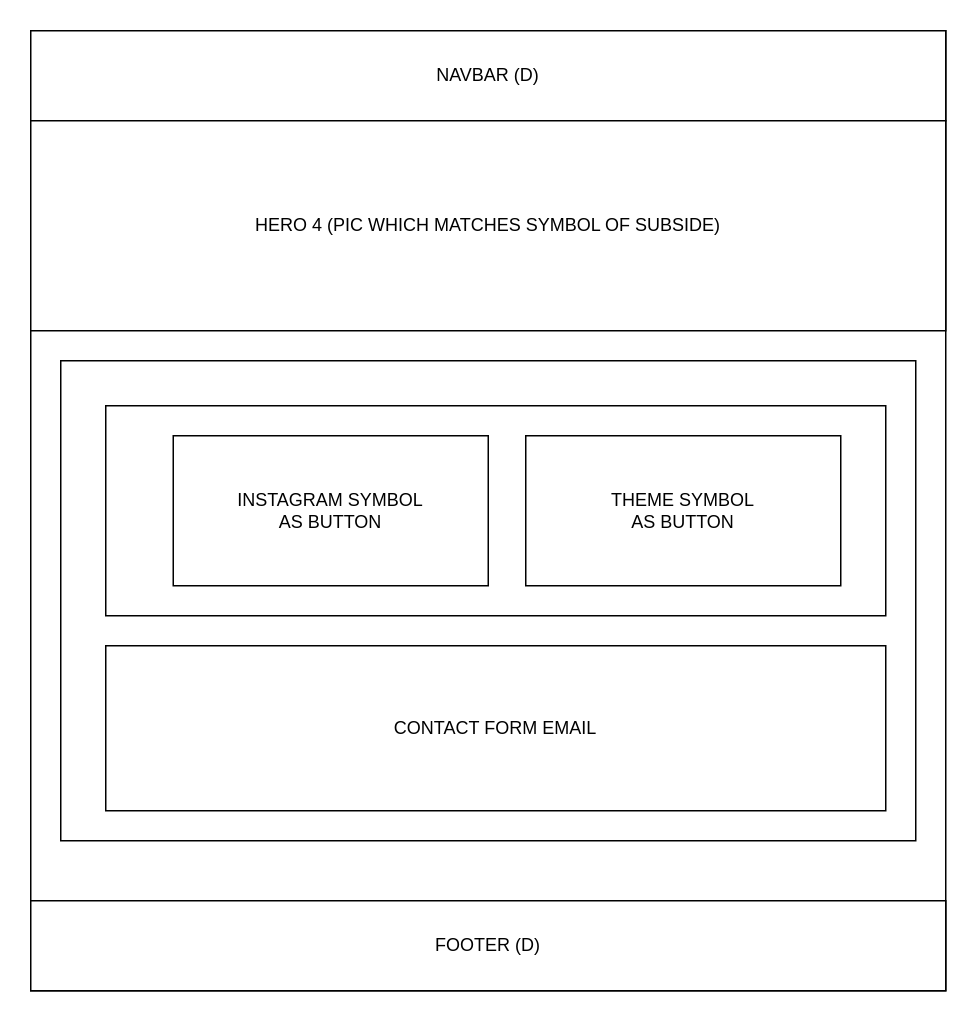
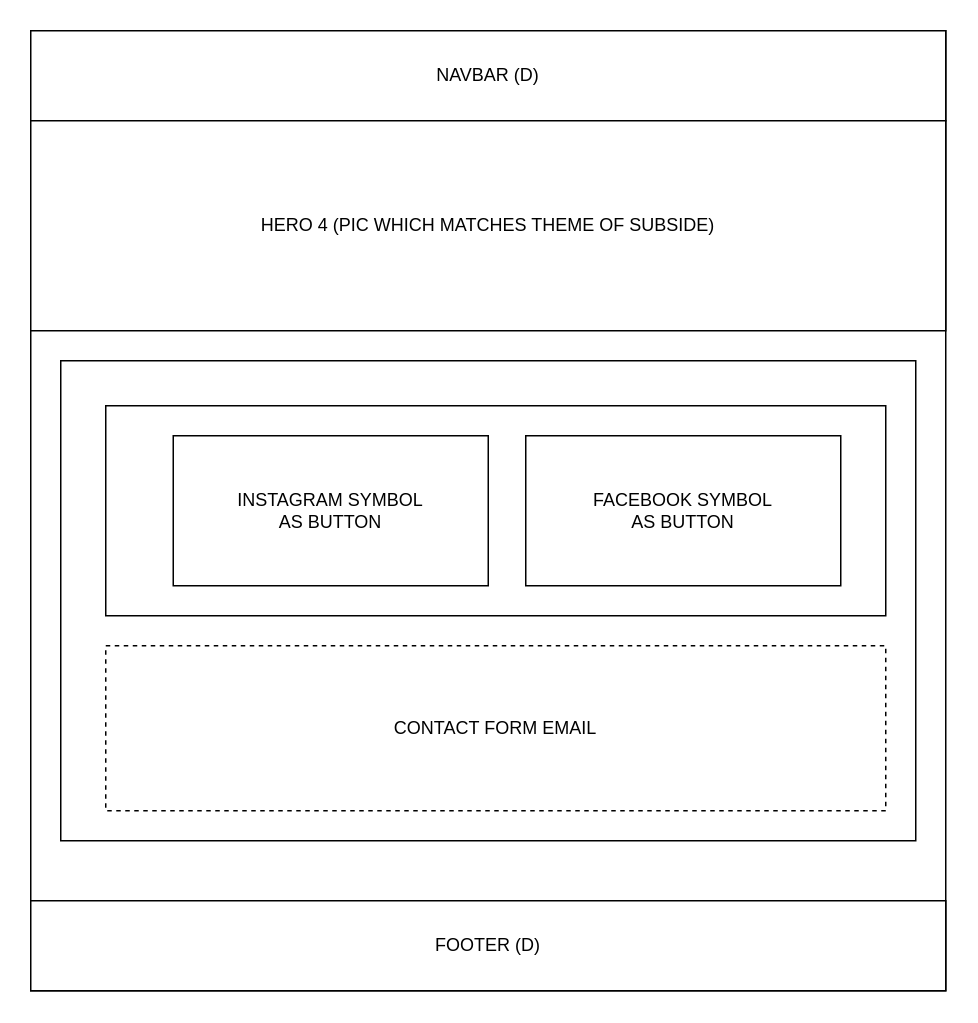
(488, 226) -> (488, 226)
(683, 511) -> (683, 511)
(496, 728) -> (496, 728)
